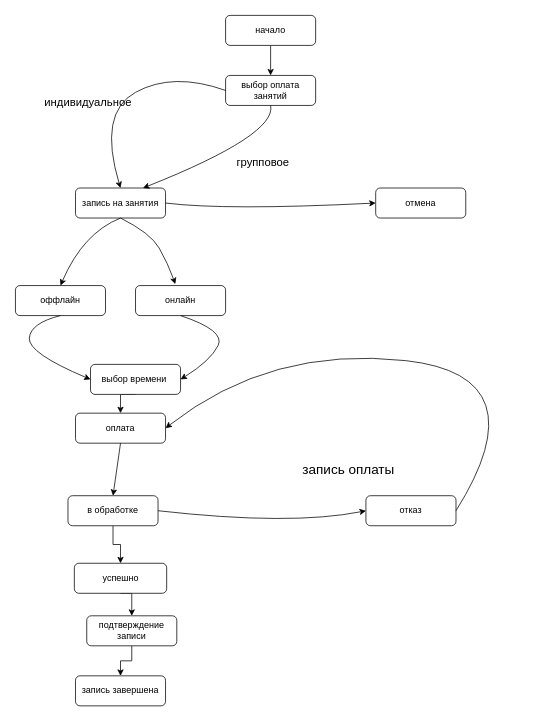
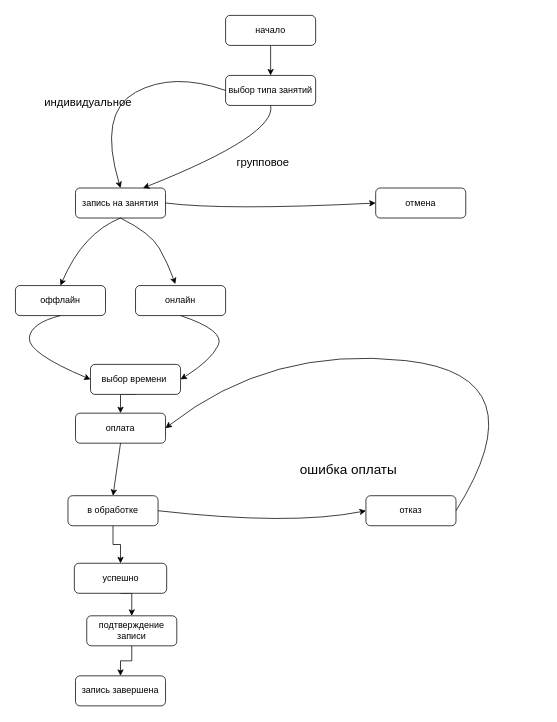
(270, 90) -> (270, 90)
(348, 469) -> (348, 469)
